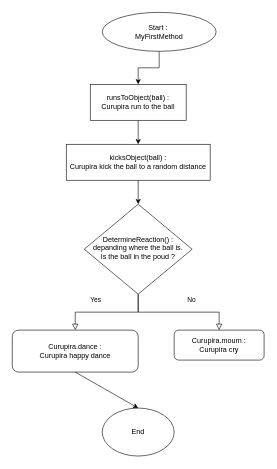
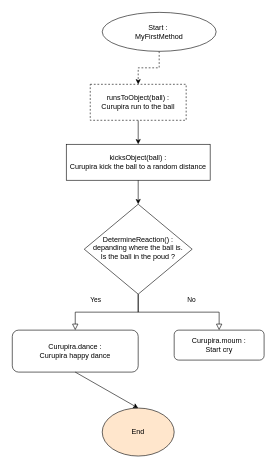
(151, 68) -> (151, 68)
(138, 102) -> (138, 102)
(219, 345) -> (219, 345)
(138, 432) -> (138, 432)
